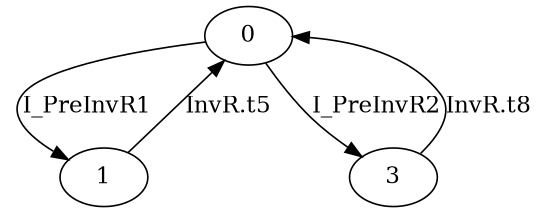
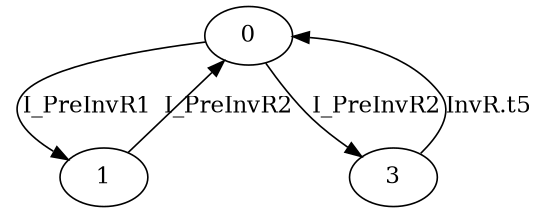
(228, 107) -> (228, 107)
(489, 107) -> (489, 107)
